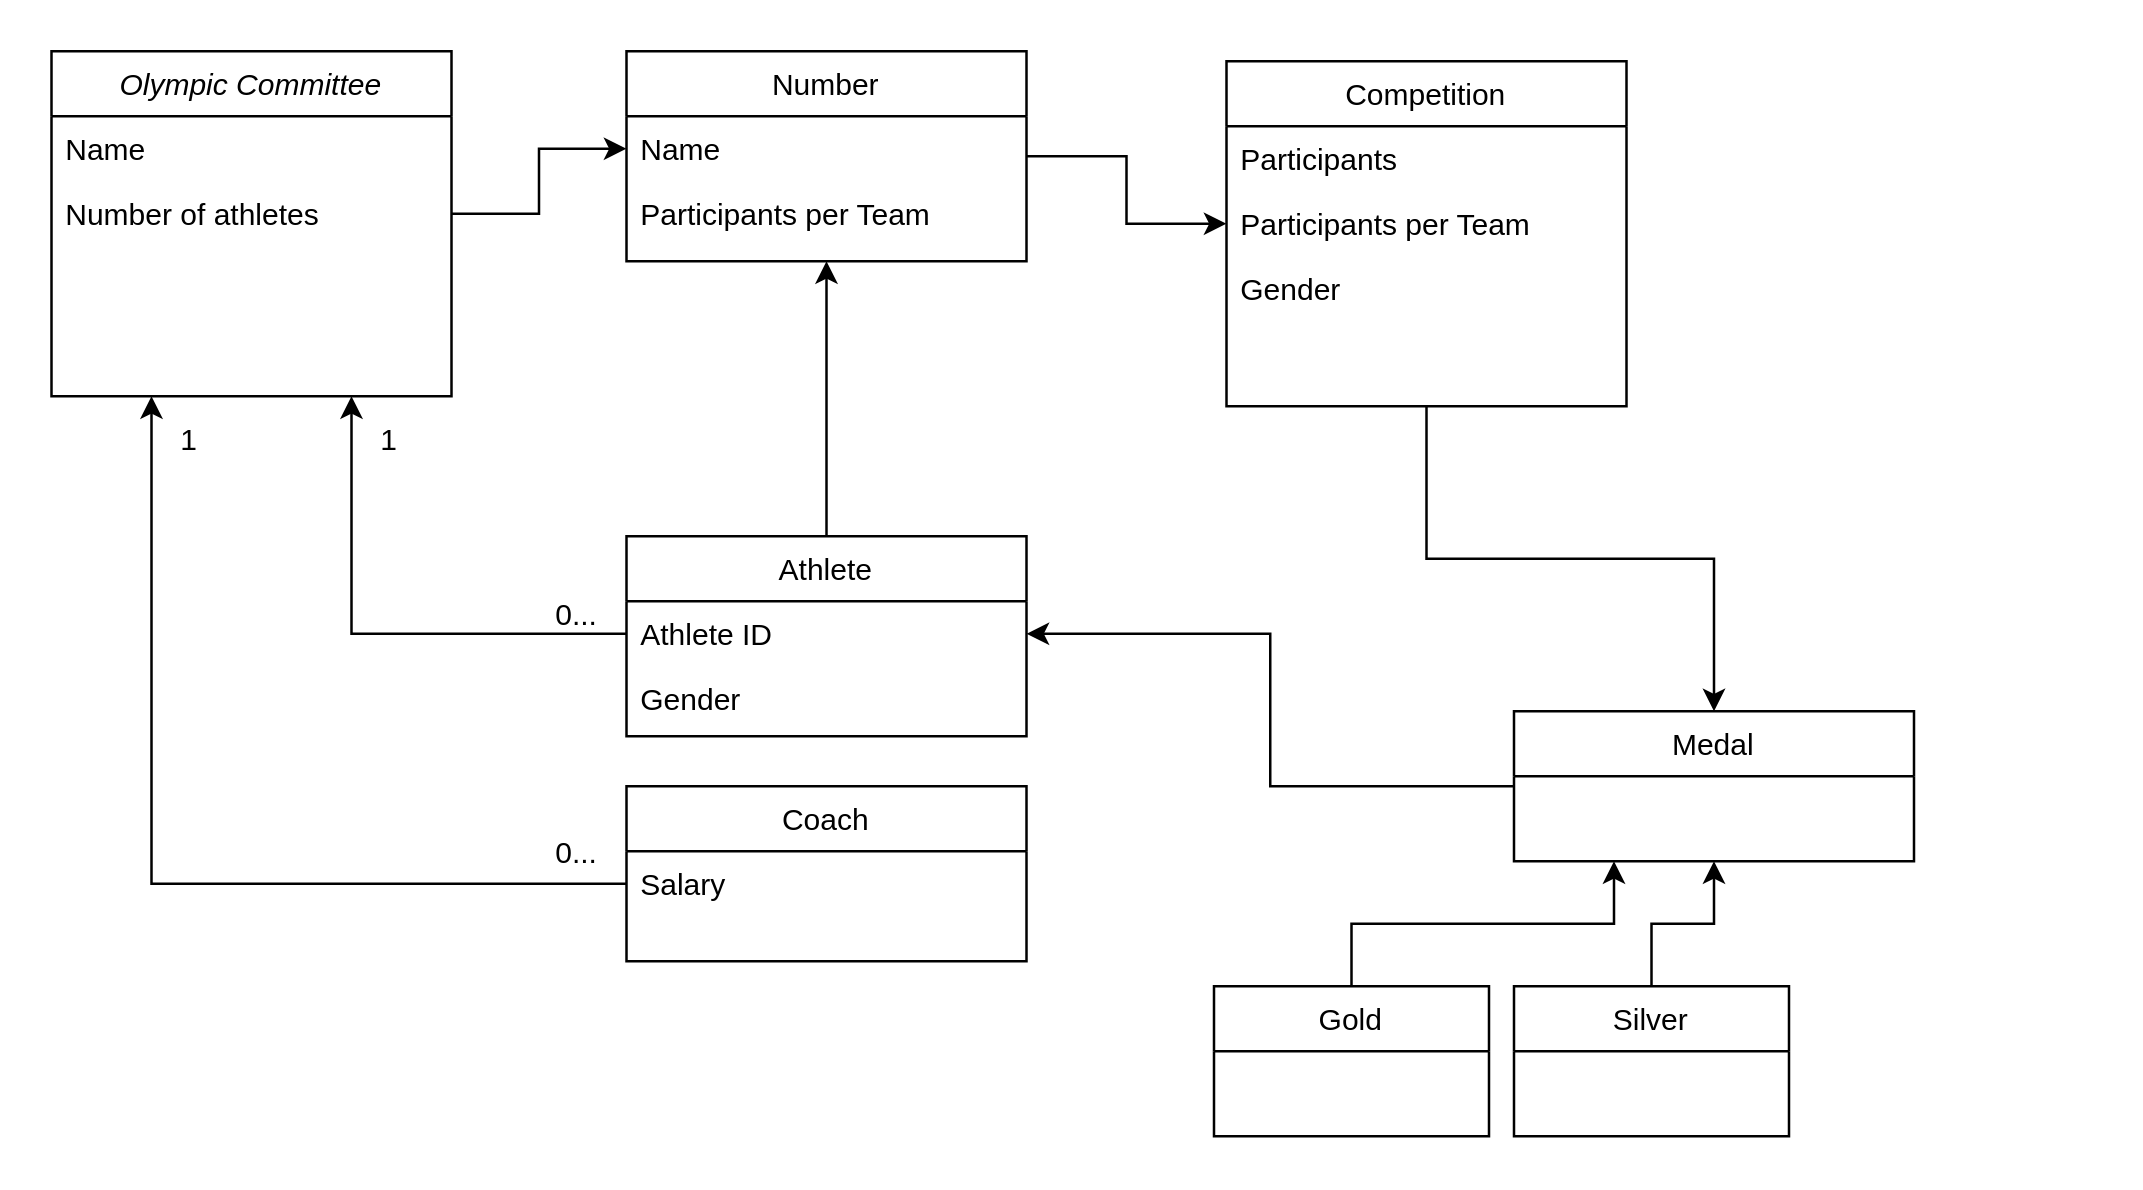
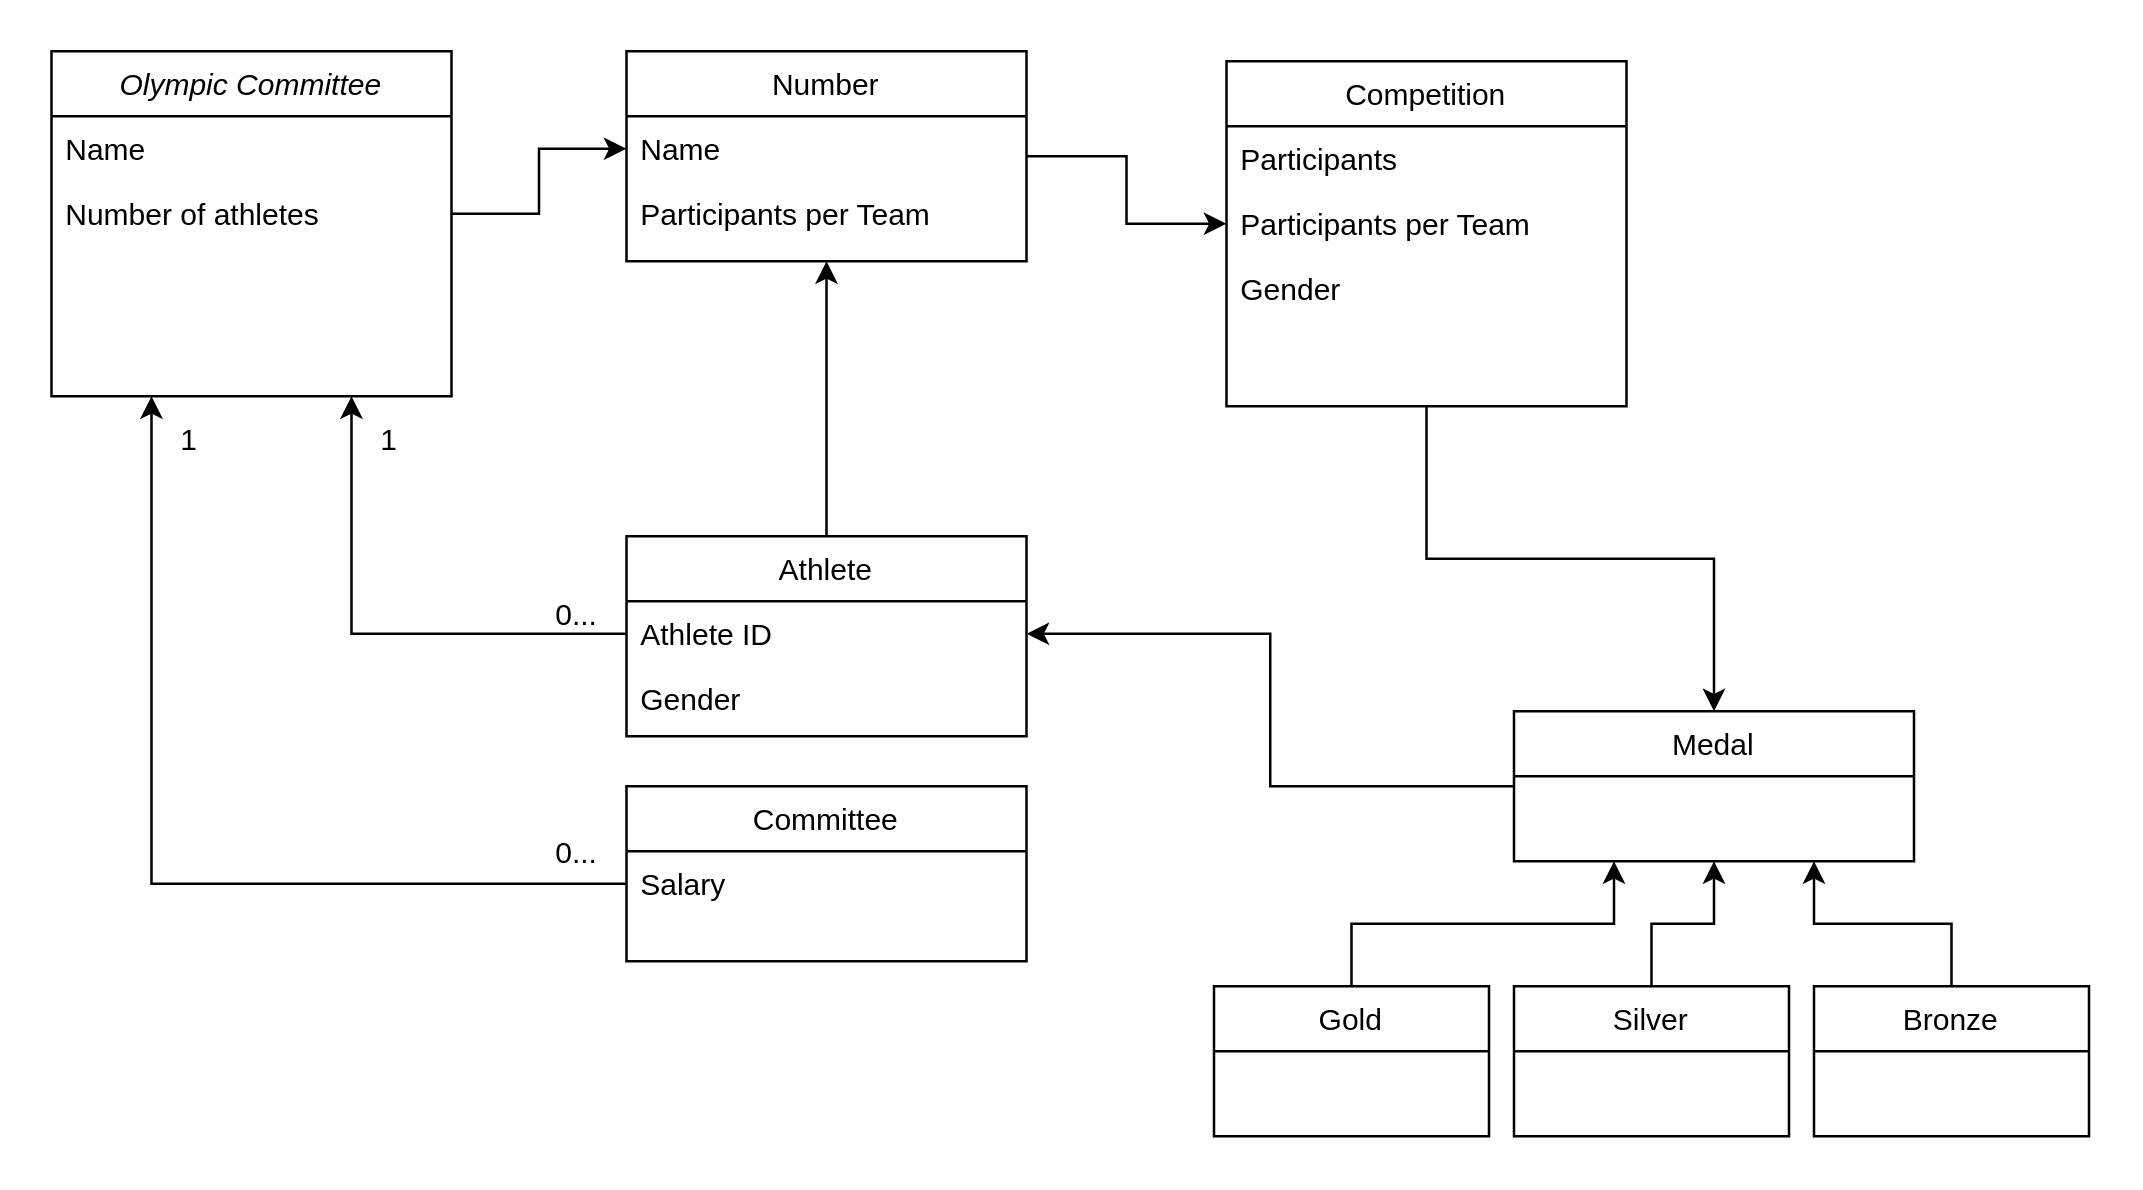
(825, 820) -> (825, 820)
none -> (1891, 924)
none -> (1951, 1061)
